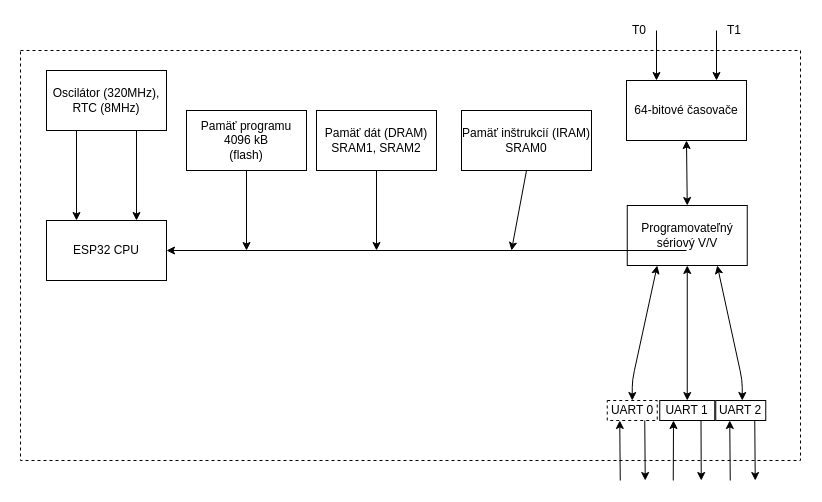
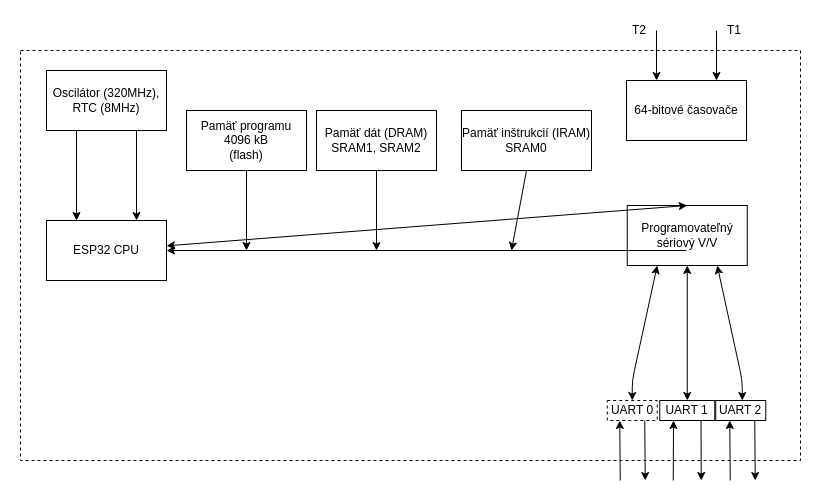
(640, 31) -> (640, 31)
(687, 173) -> (427, 226)
